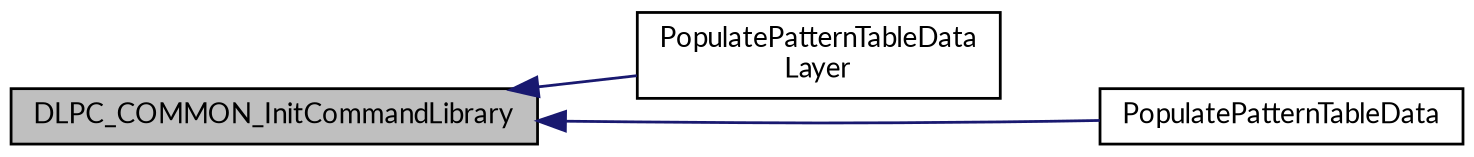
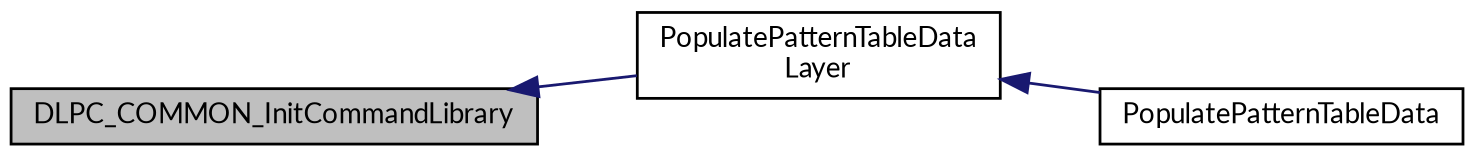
(833, 123) -> (1064, 88)
